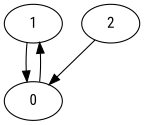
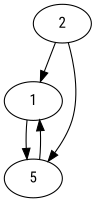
none -> (50, 57)
(33, 101) -> (33, 178)
